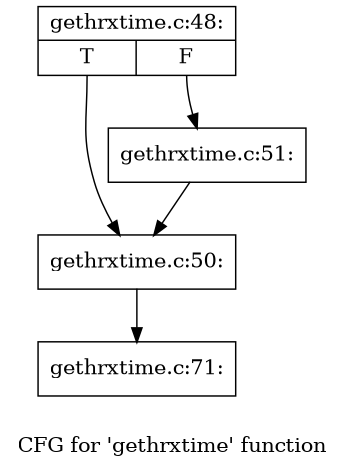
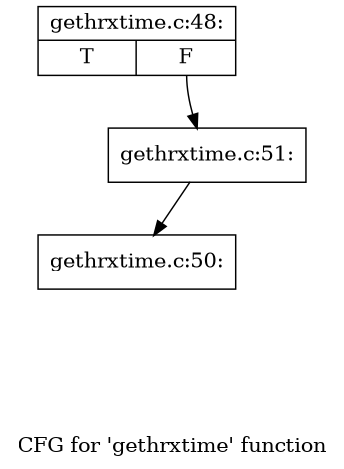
(87, 151) -> none
(137, 369) -> none
